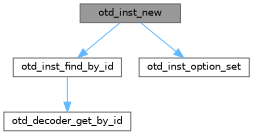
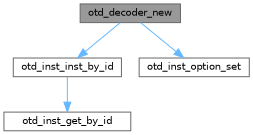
(130, 13) -> (130, 13)
(67, 67) -> (67, 67)
(67, 121) -> (67, 121)
